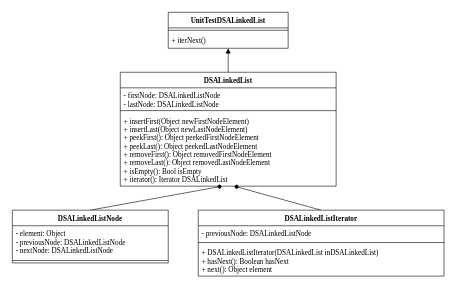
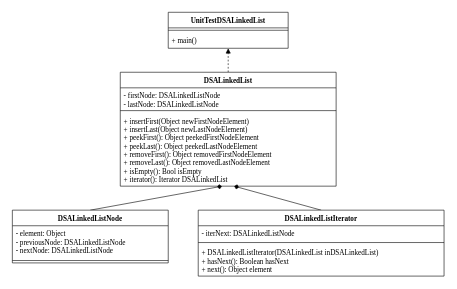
(194, 41) -> (186, 41)
(228, 62) -> (228, 62)
(263, 234) -> (254, 234)
